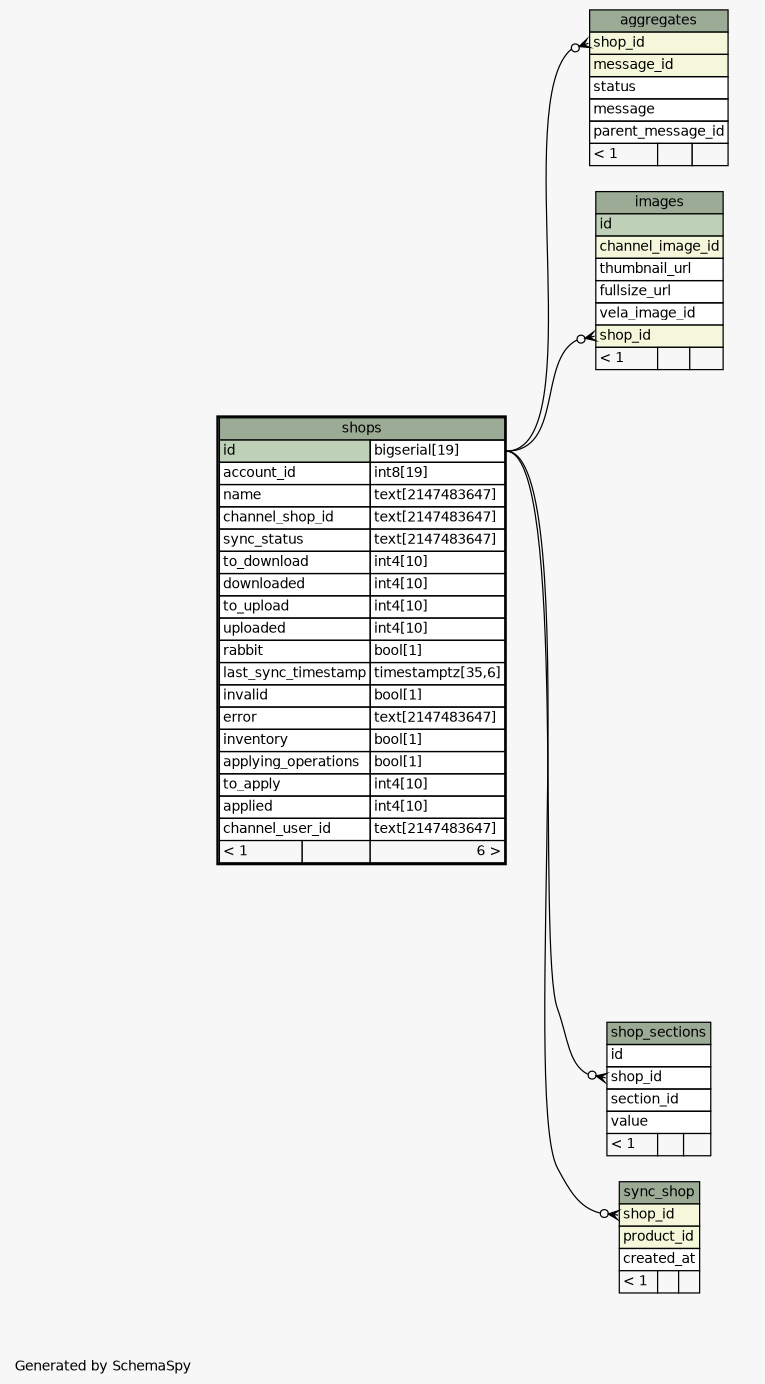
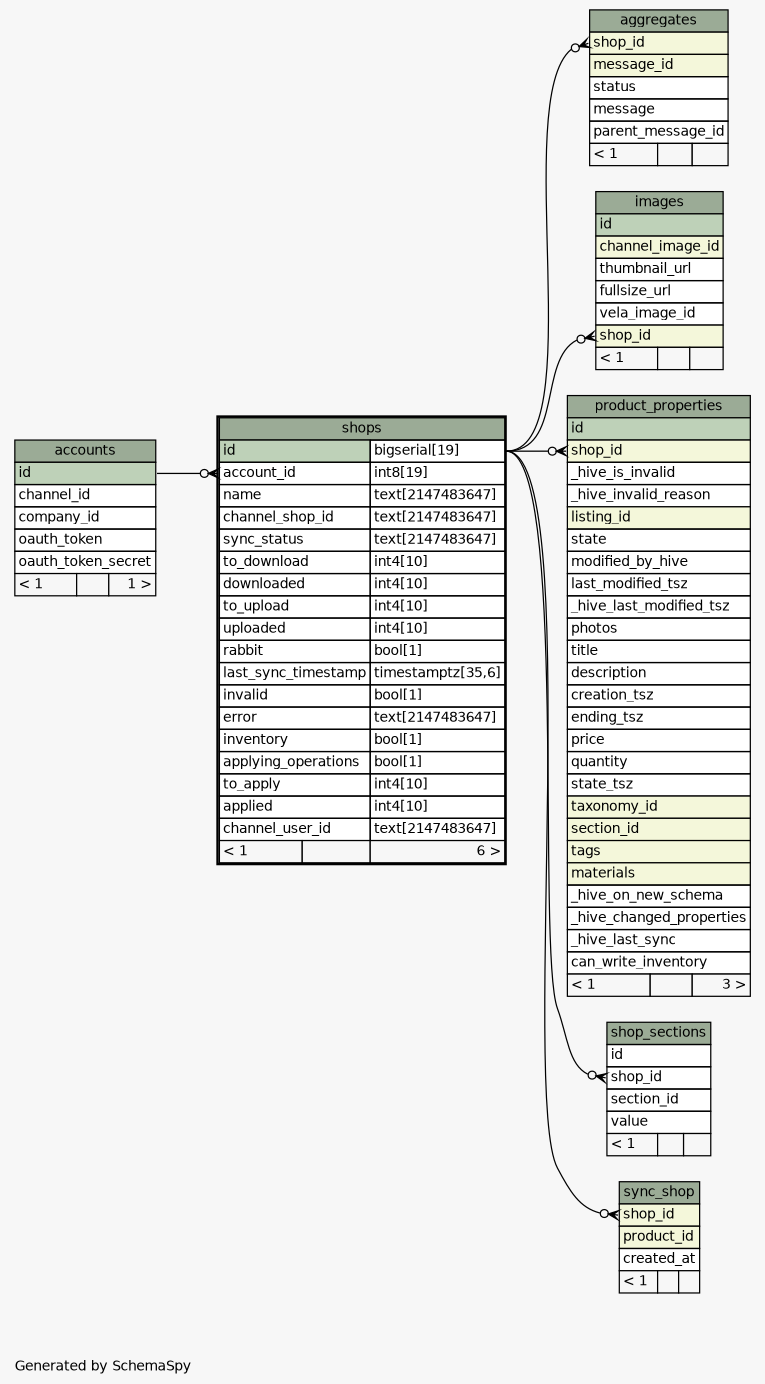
none -> (85, 518)
none -> (659, 696)
